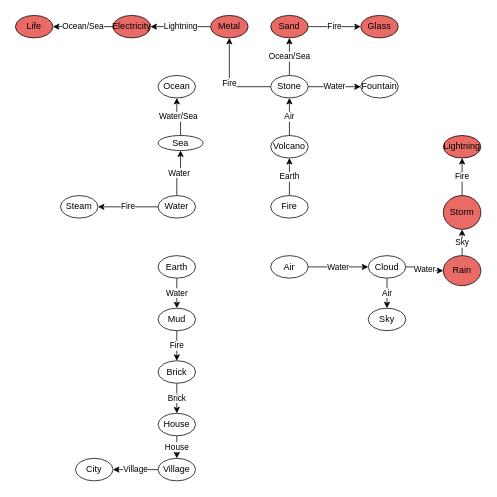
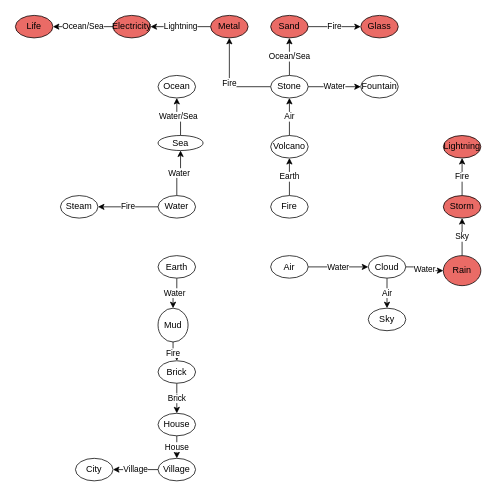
(462, 212) -> (462, 207)
(177, 319) -> (173, 325)
